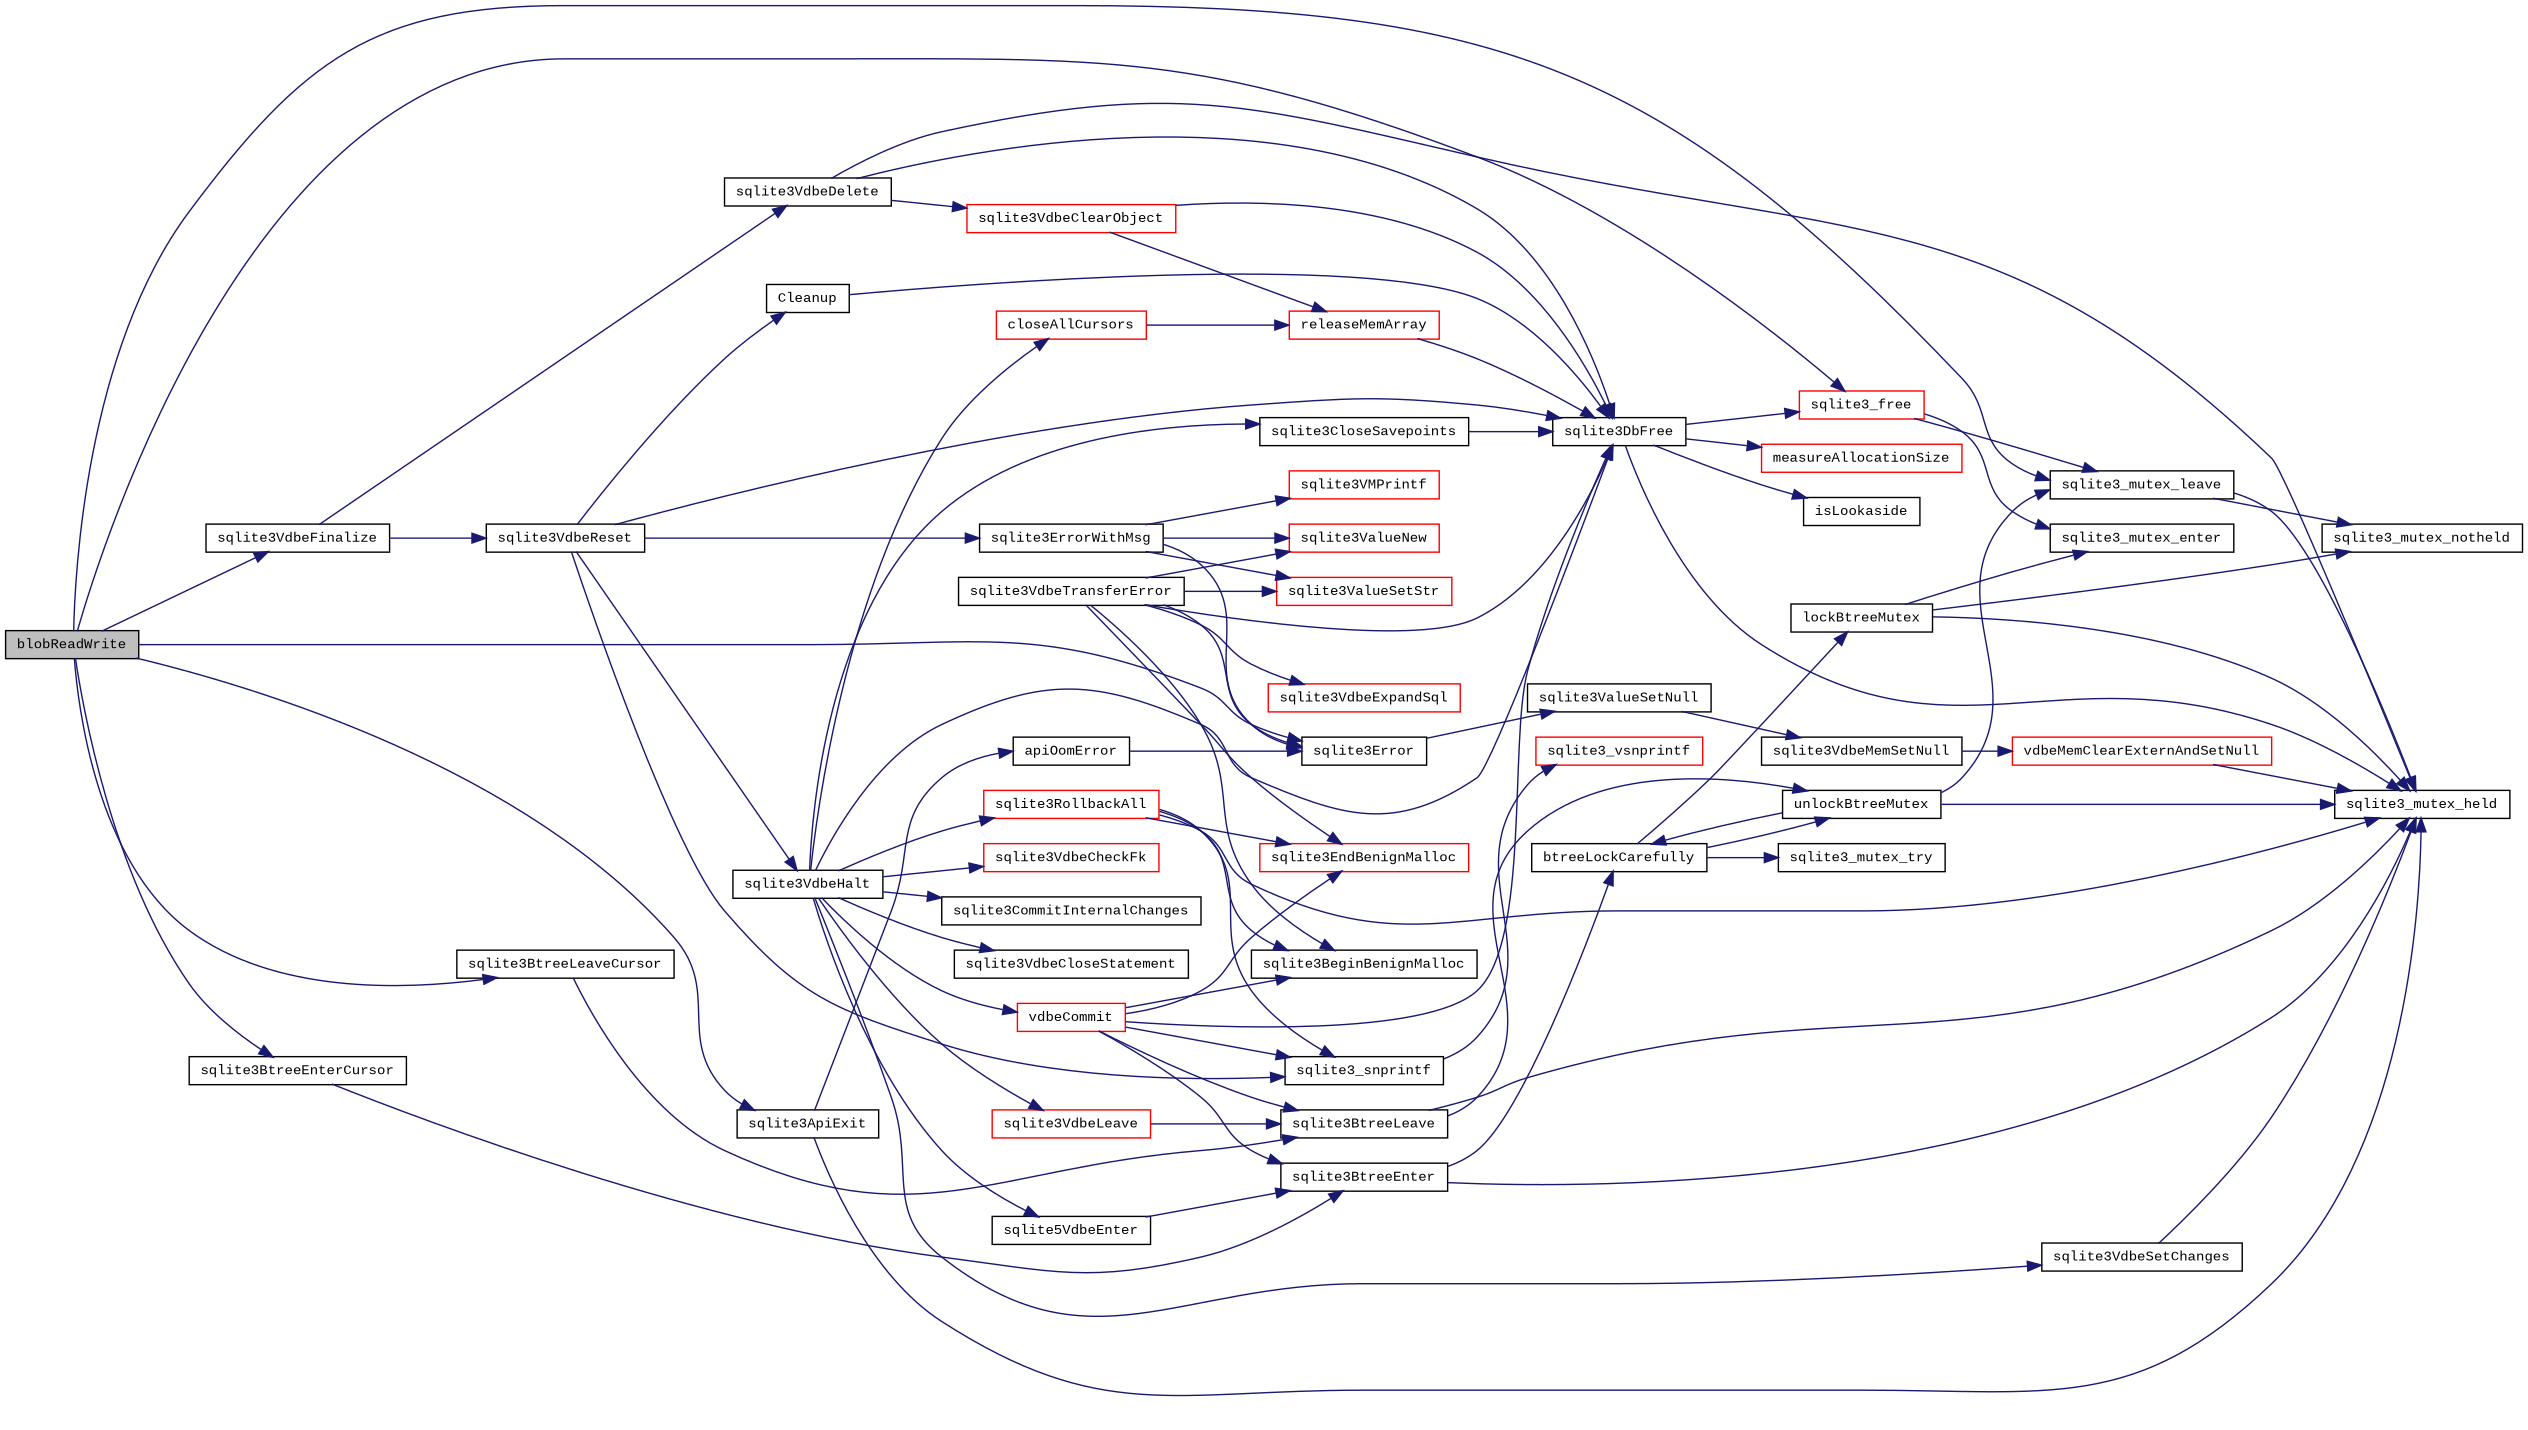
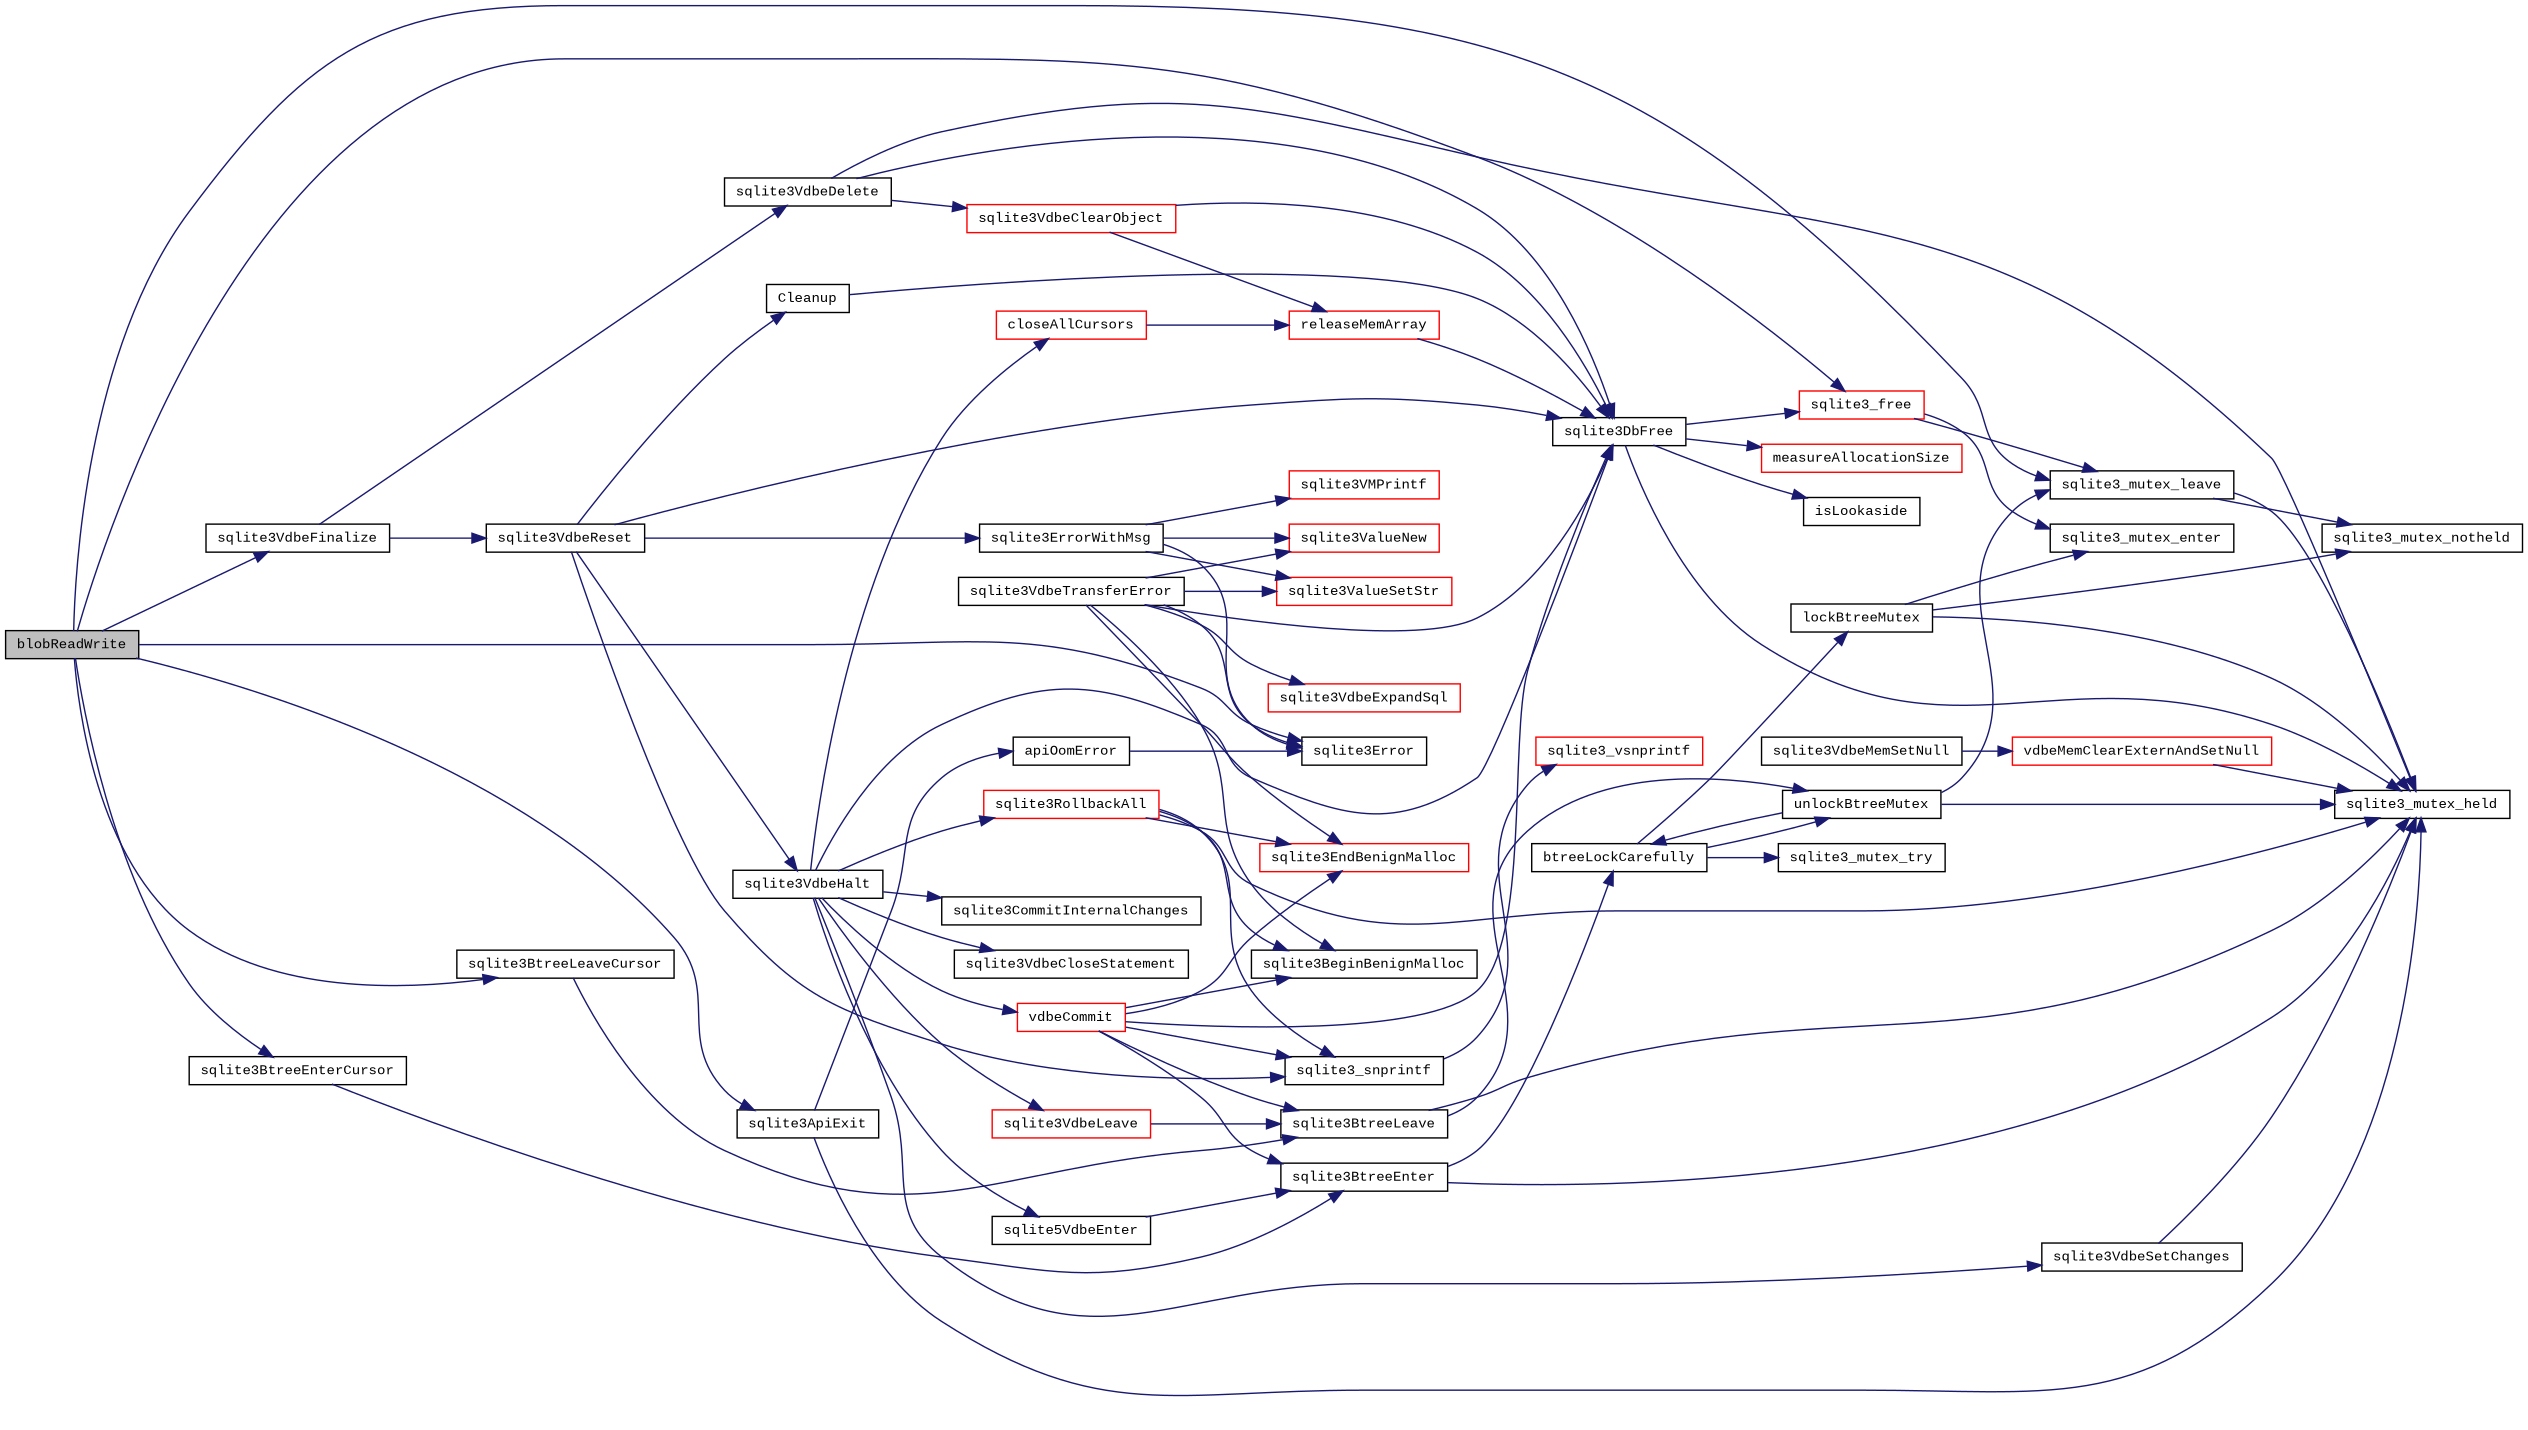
(1364, 432) -> none
(1619, 698) -> none
(1071, 858) -> none
